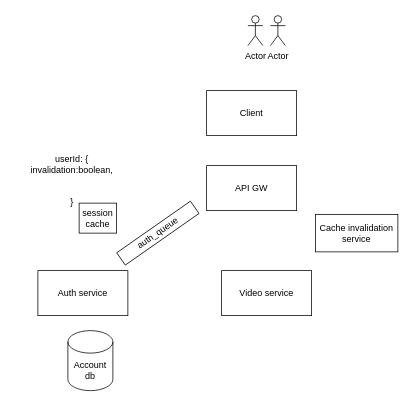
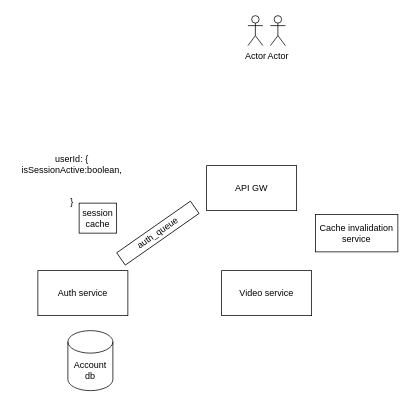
(252, 113) -> none
(72, 180) -> (72, 180)
